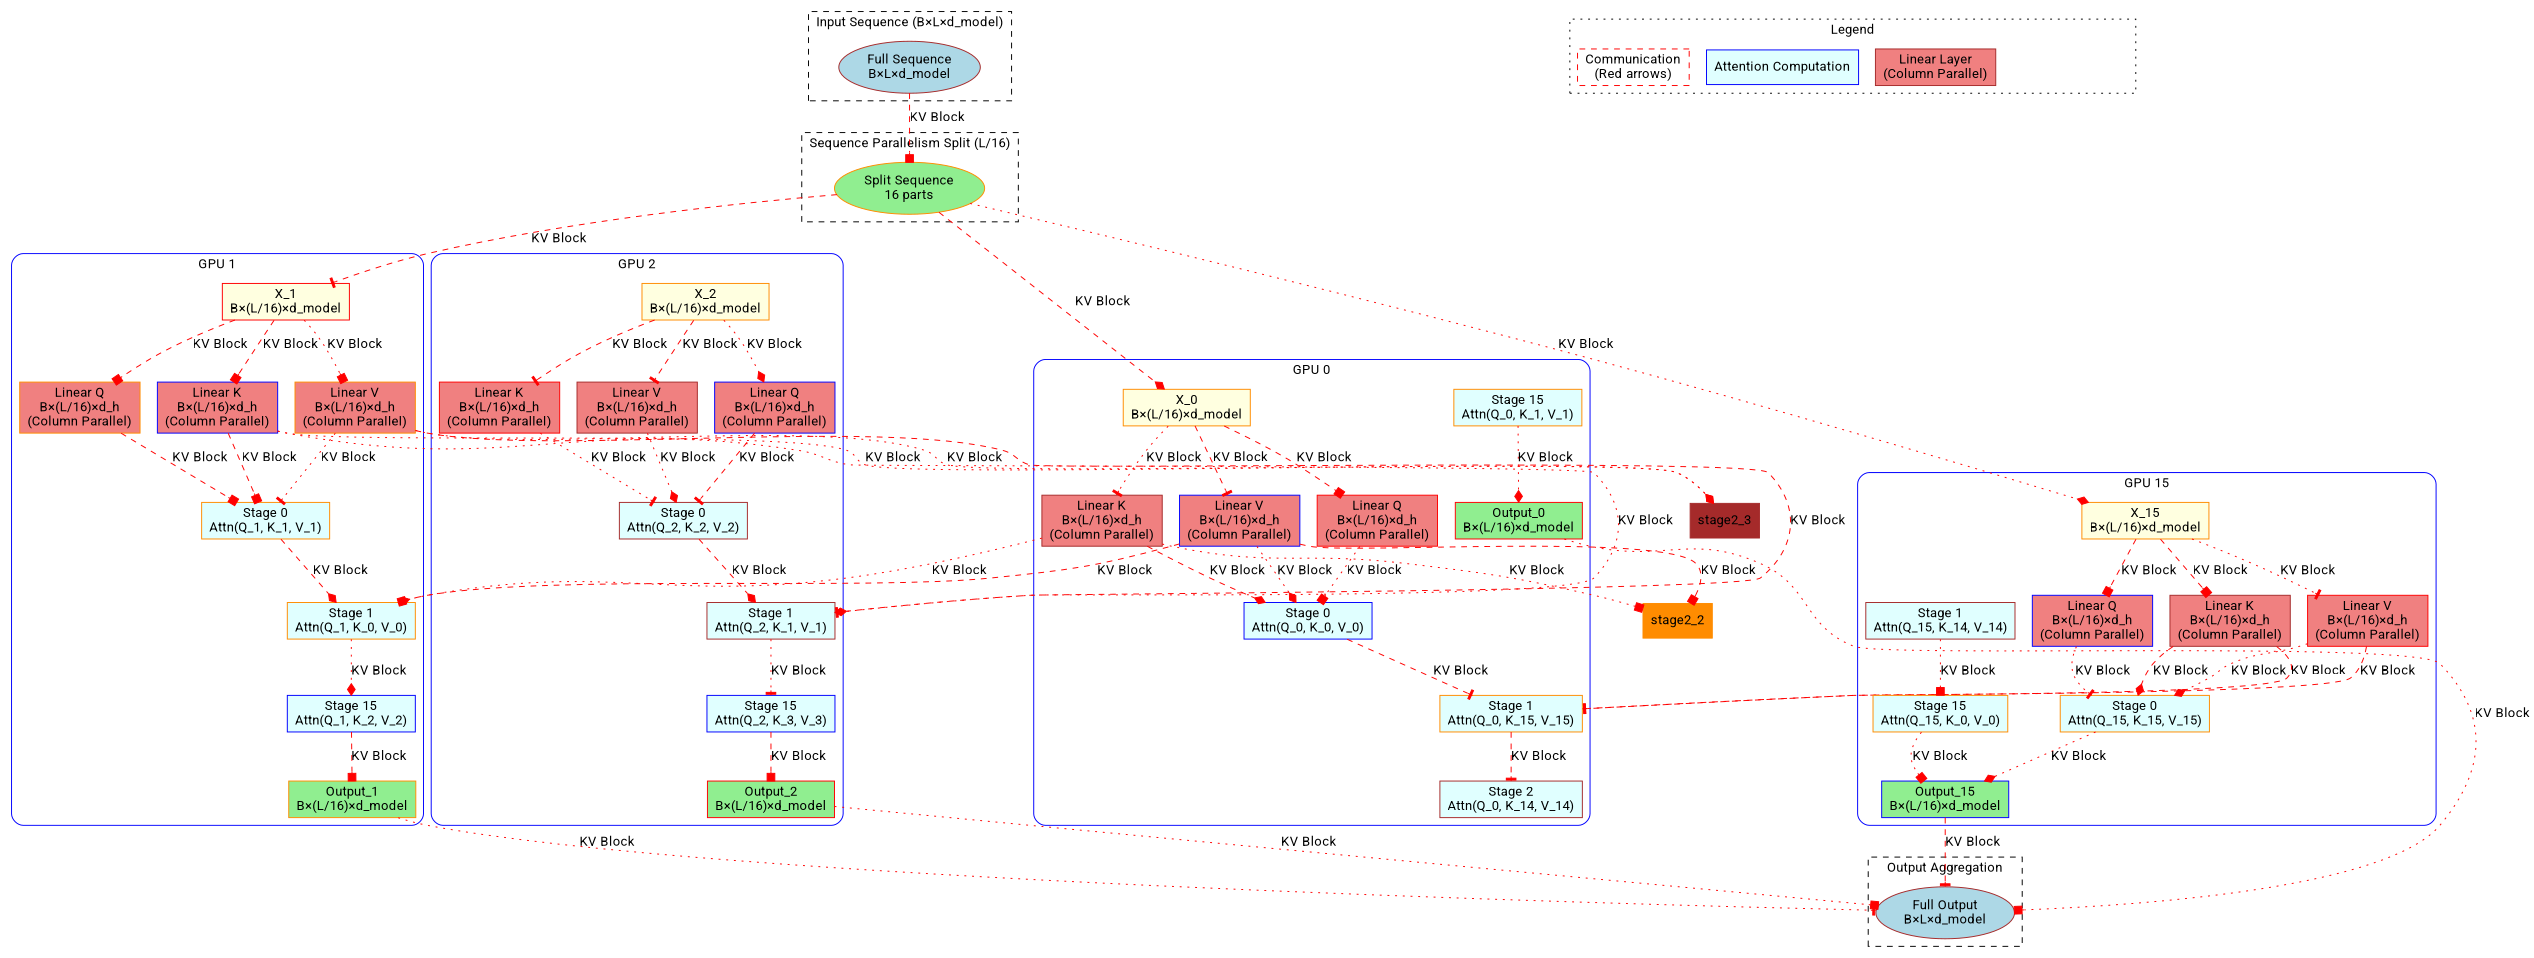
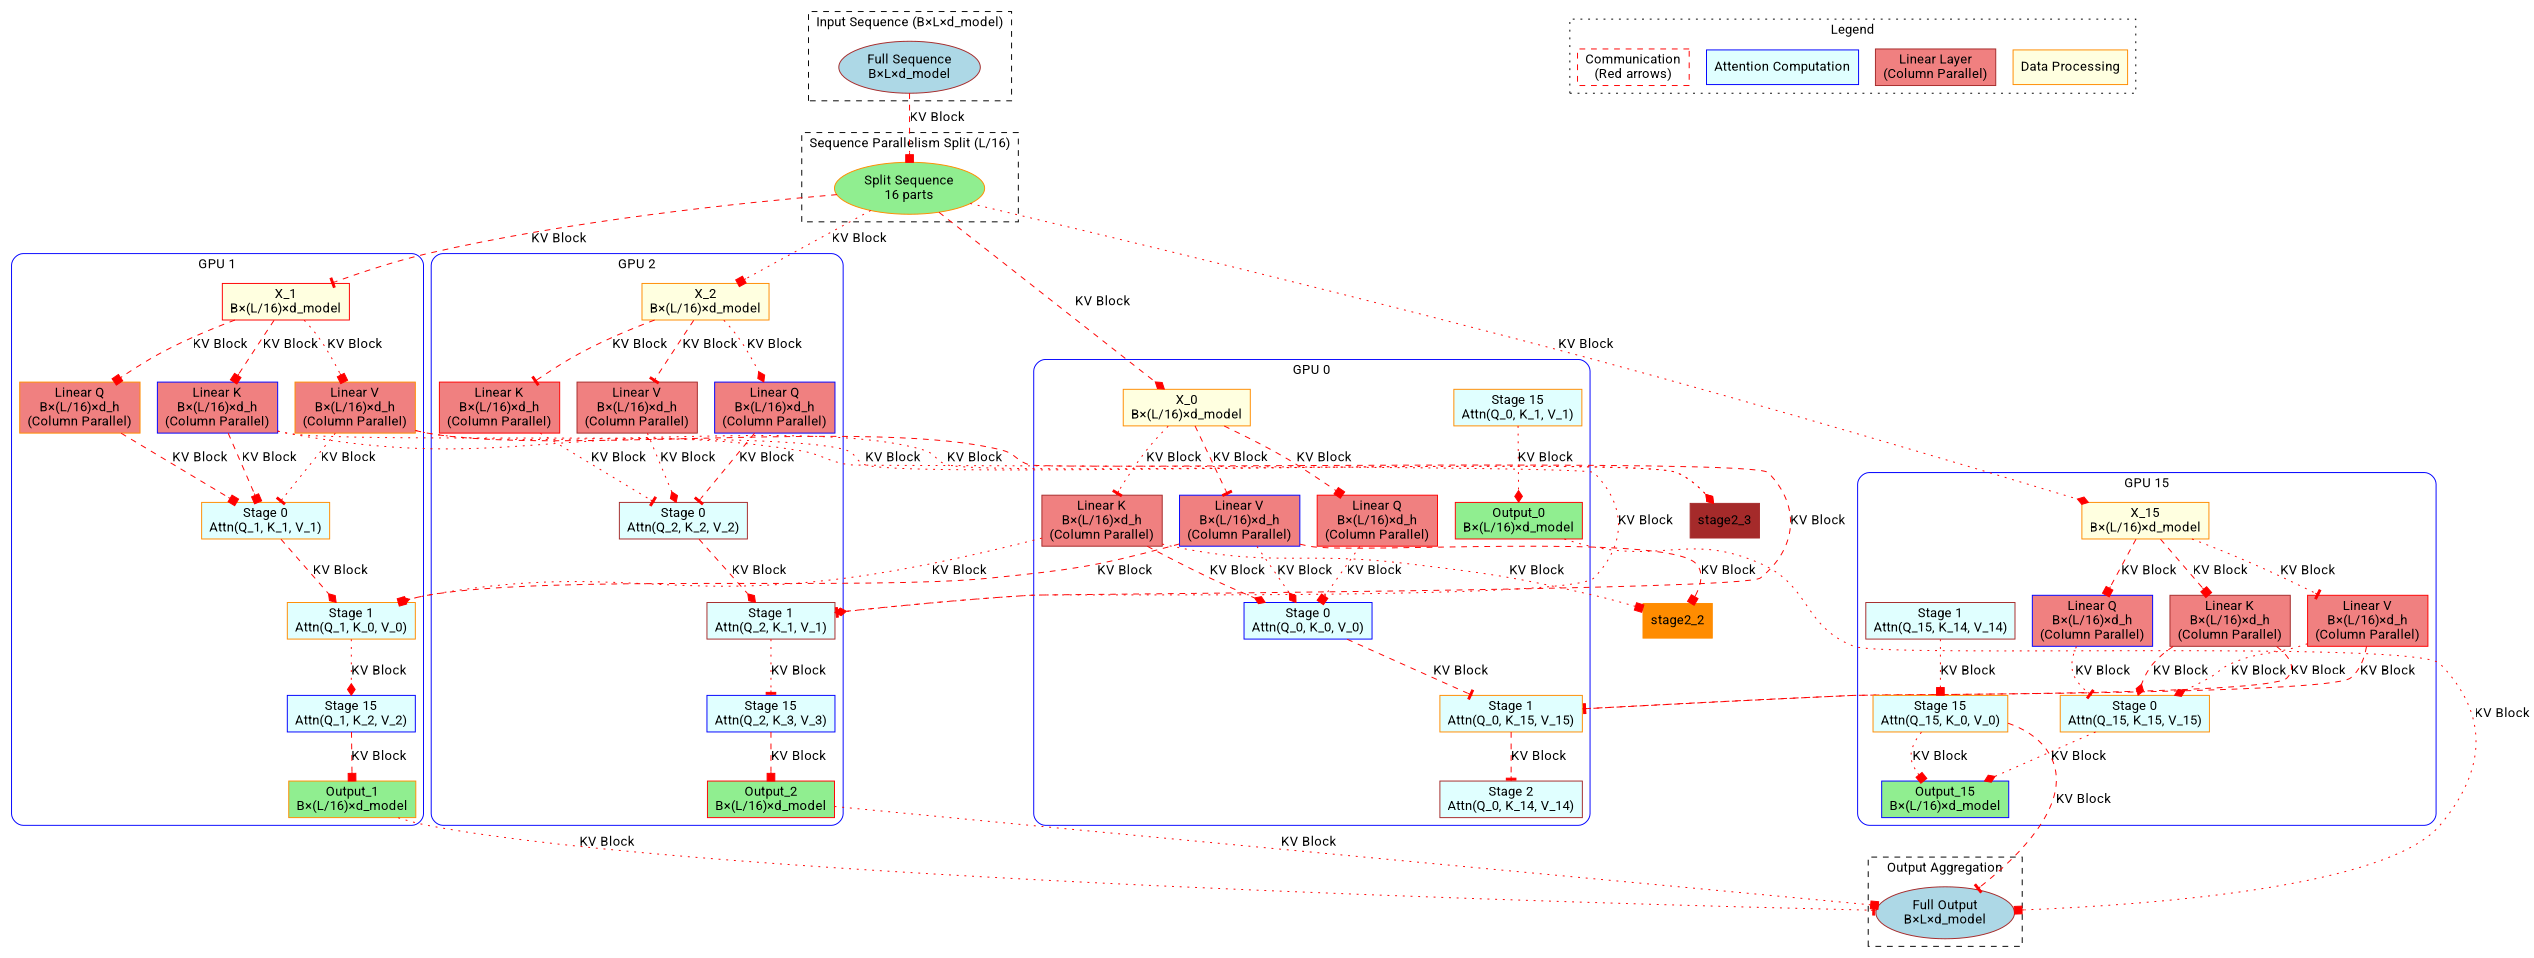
none -> (2070, 67)
none -> (809, 244)
(1945, 850) -> (2050, 807)
